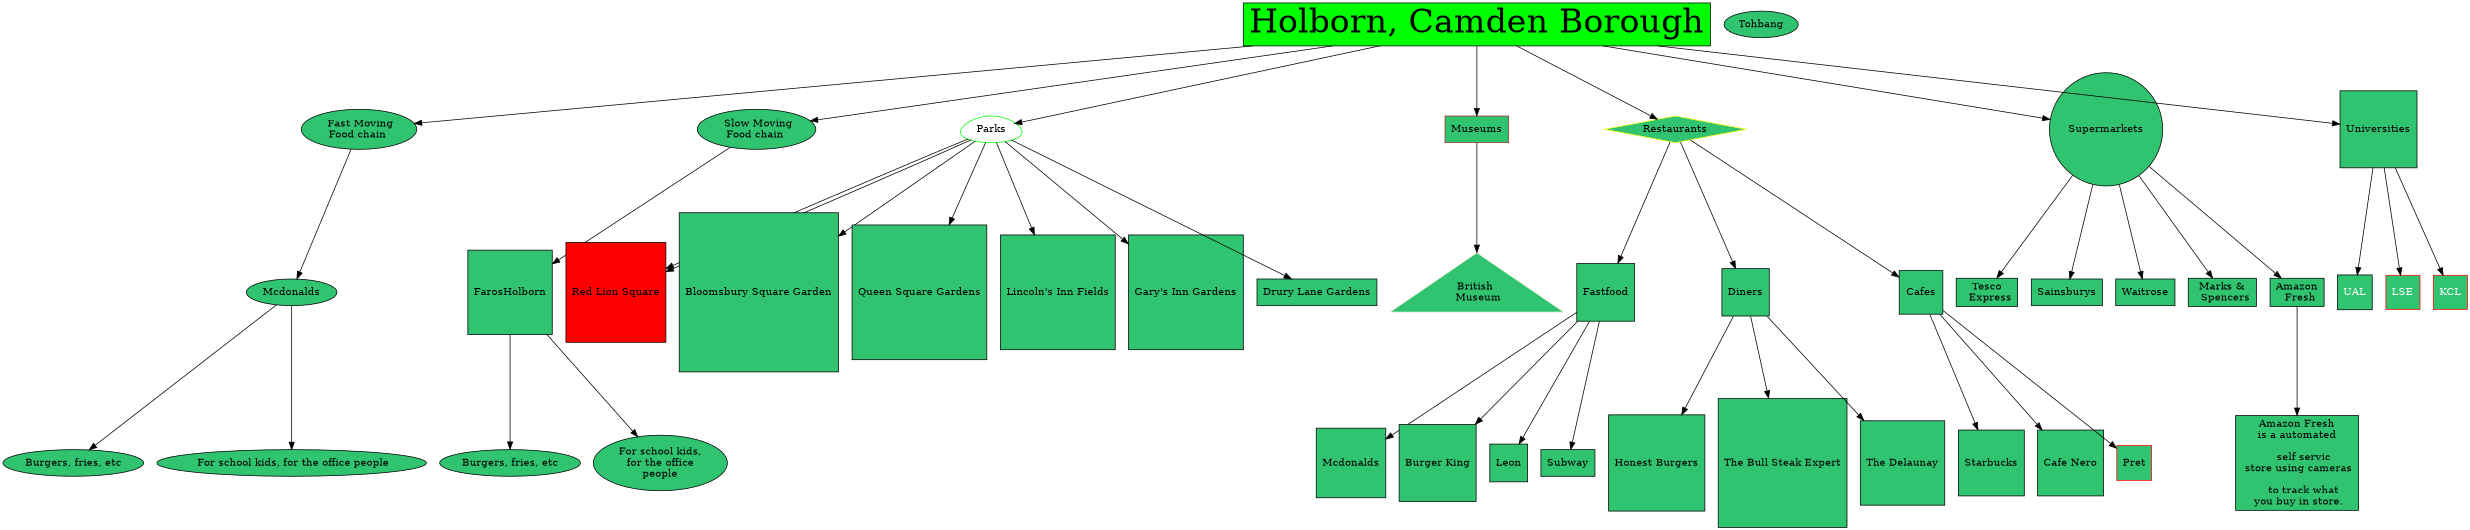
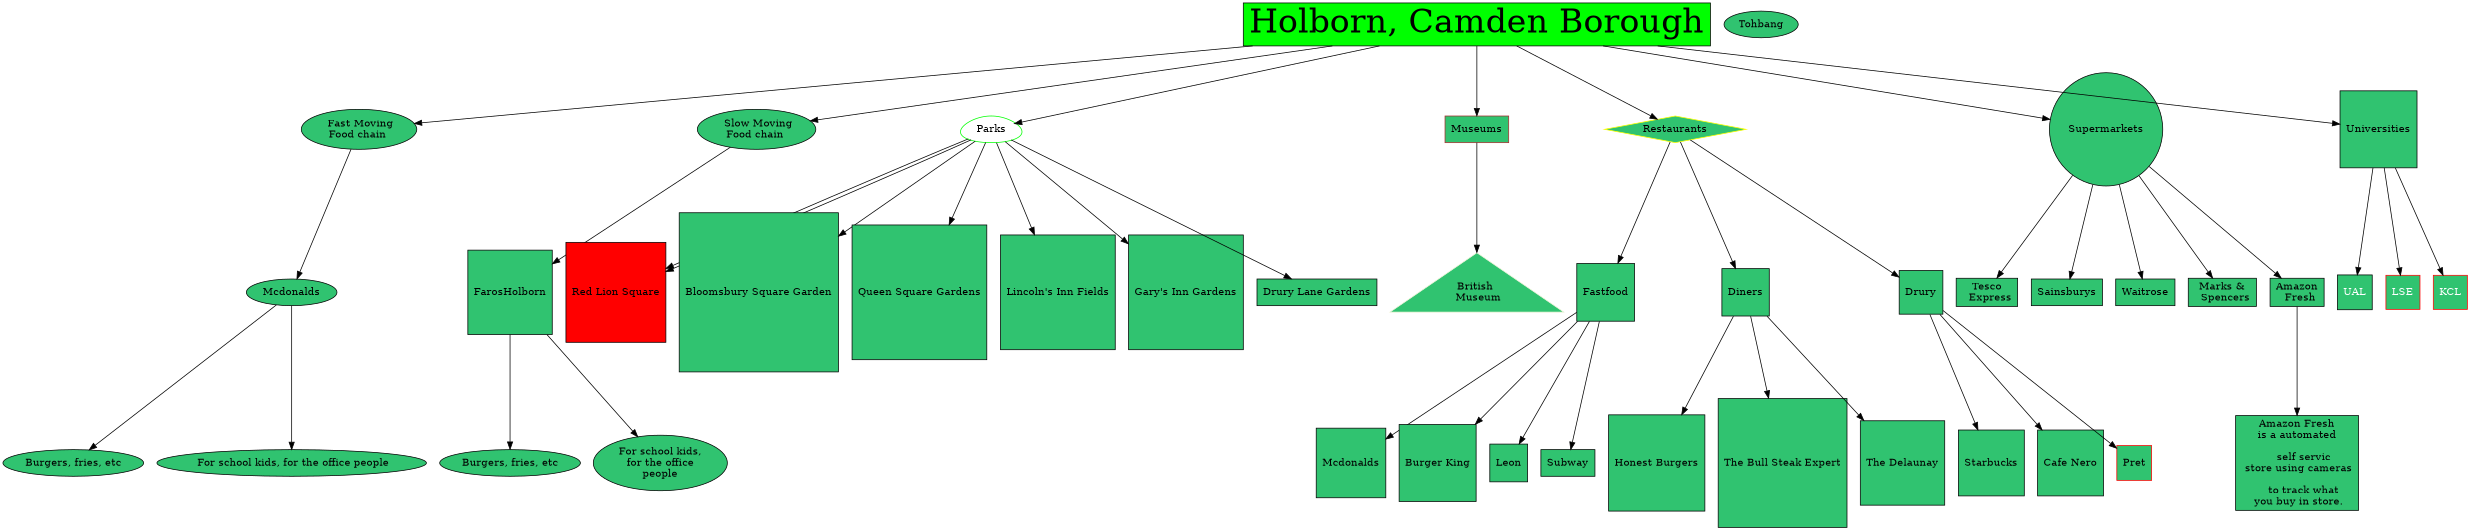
(1921, 292) -> (1921, 292)
